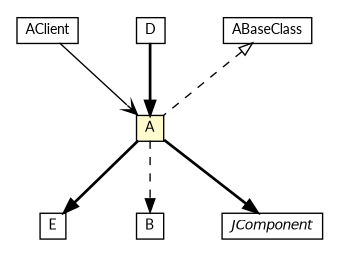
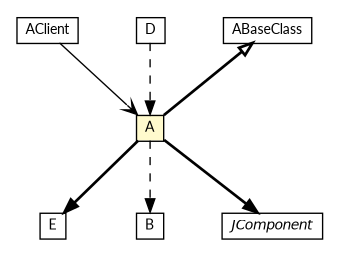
(150, 72) -> (150, 72)
(203, 83) -> (203, 83)
